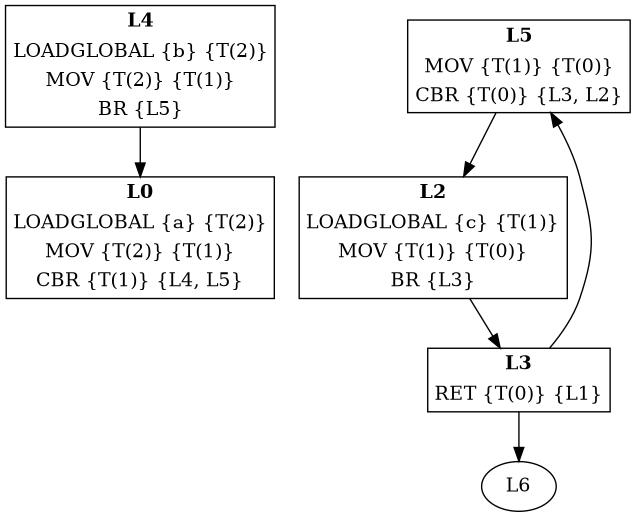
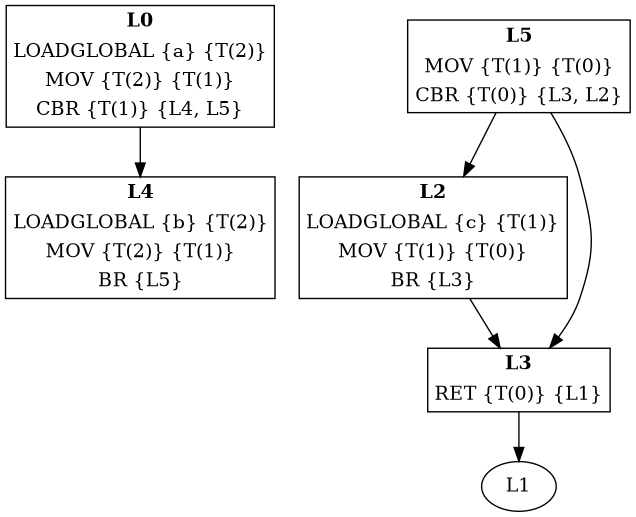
(140, 145) -> (140, 145)
(591, 239) -> (590, 225)
(519, 486) -> (519, 486)
